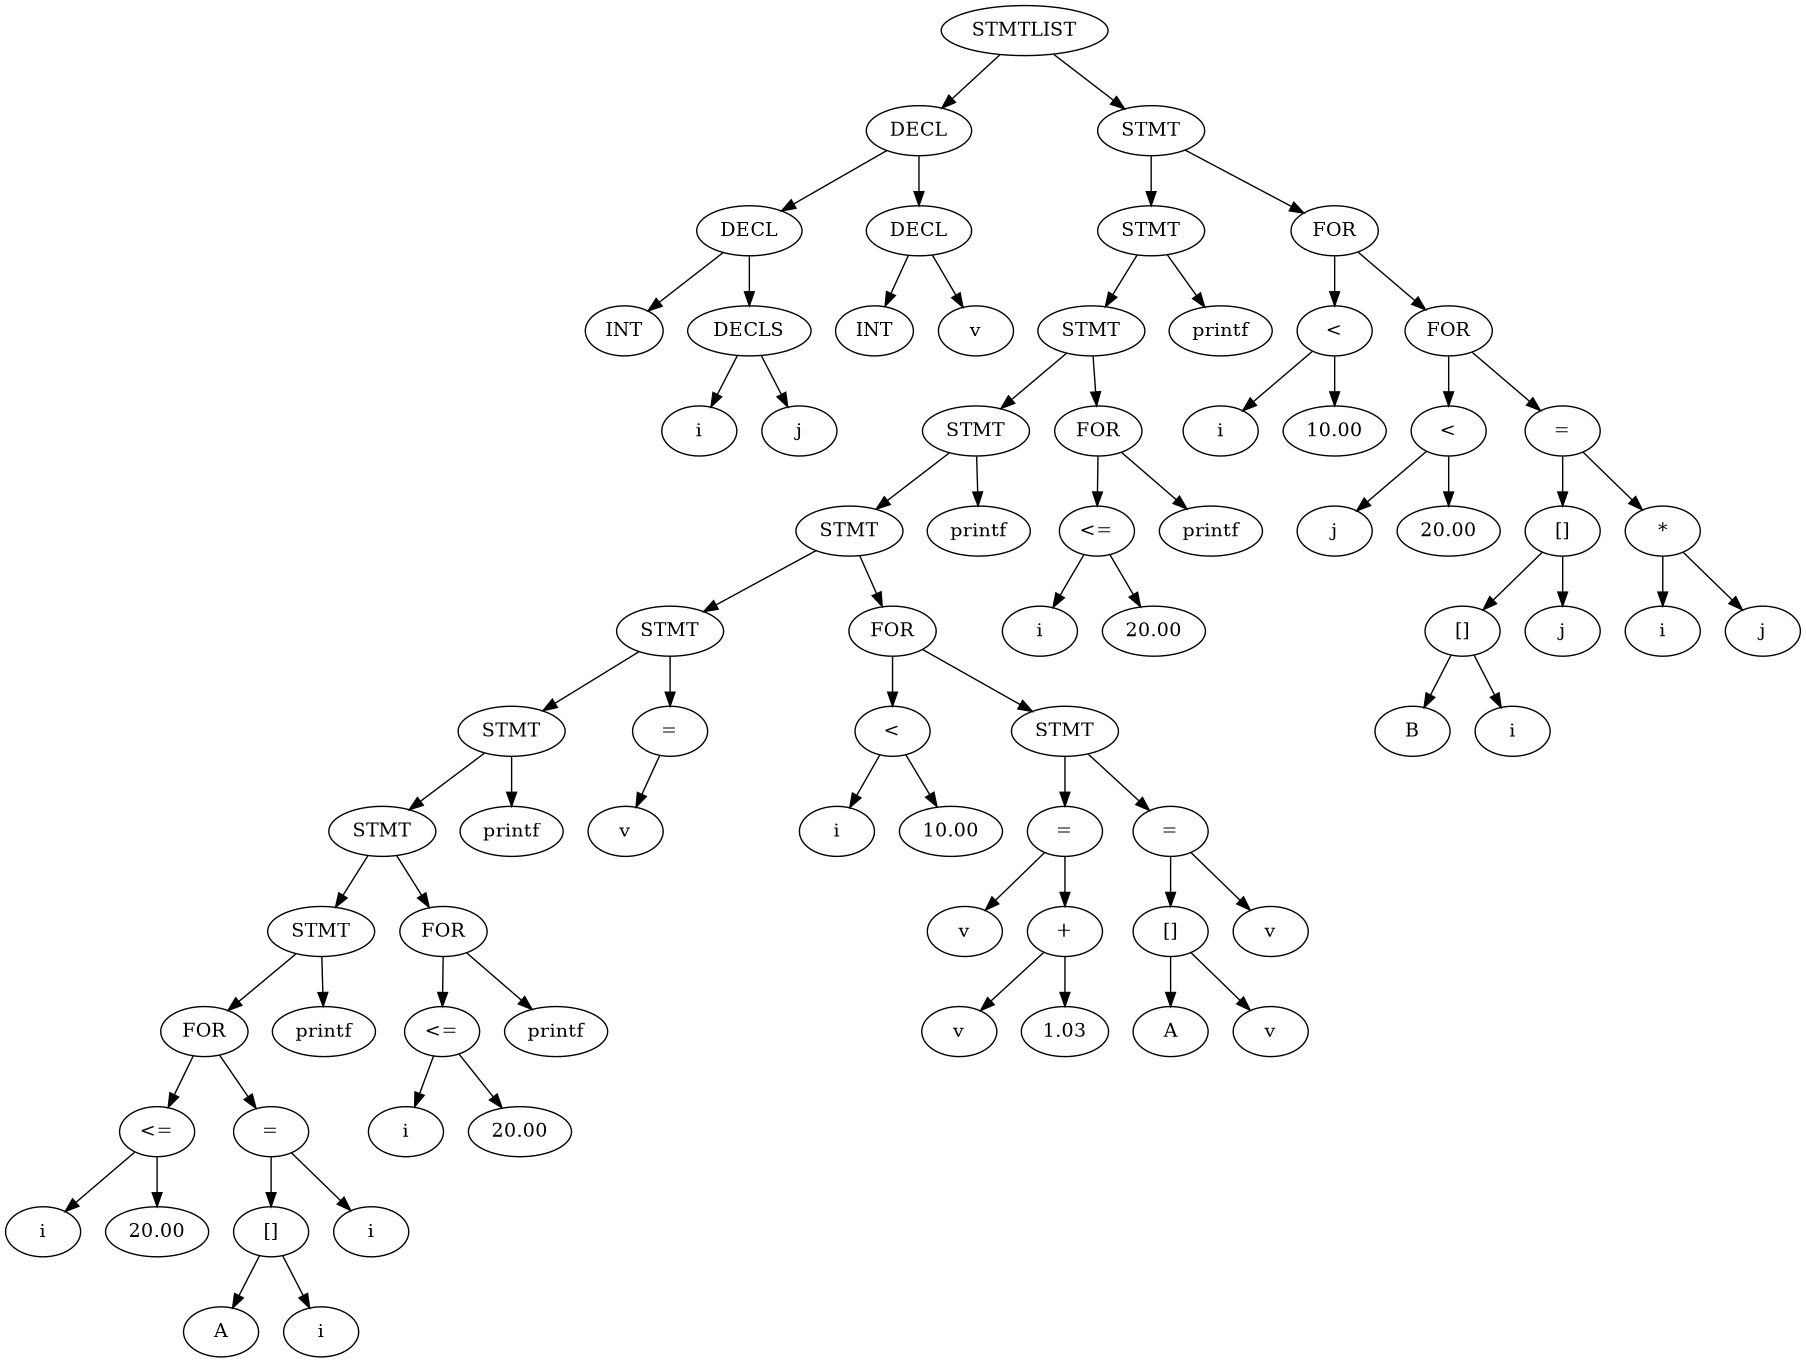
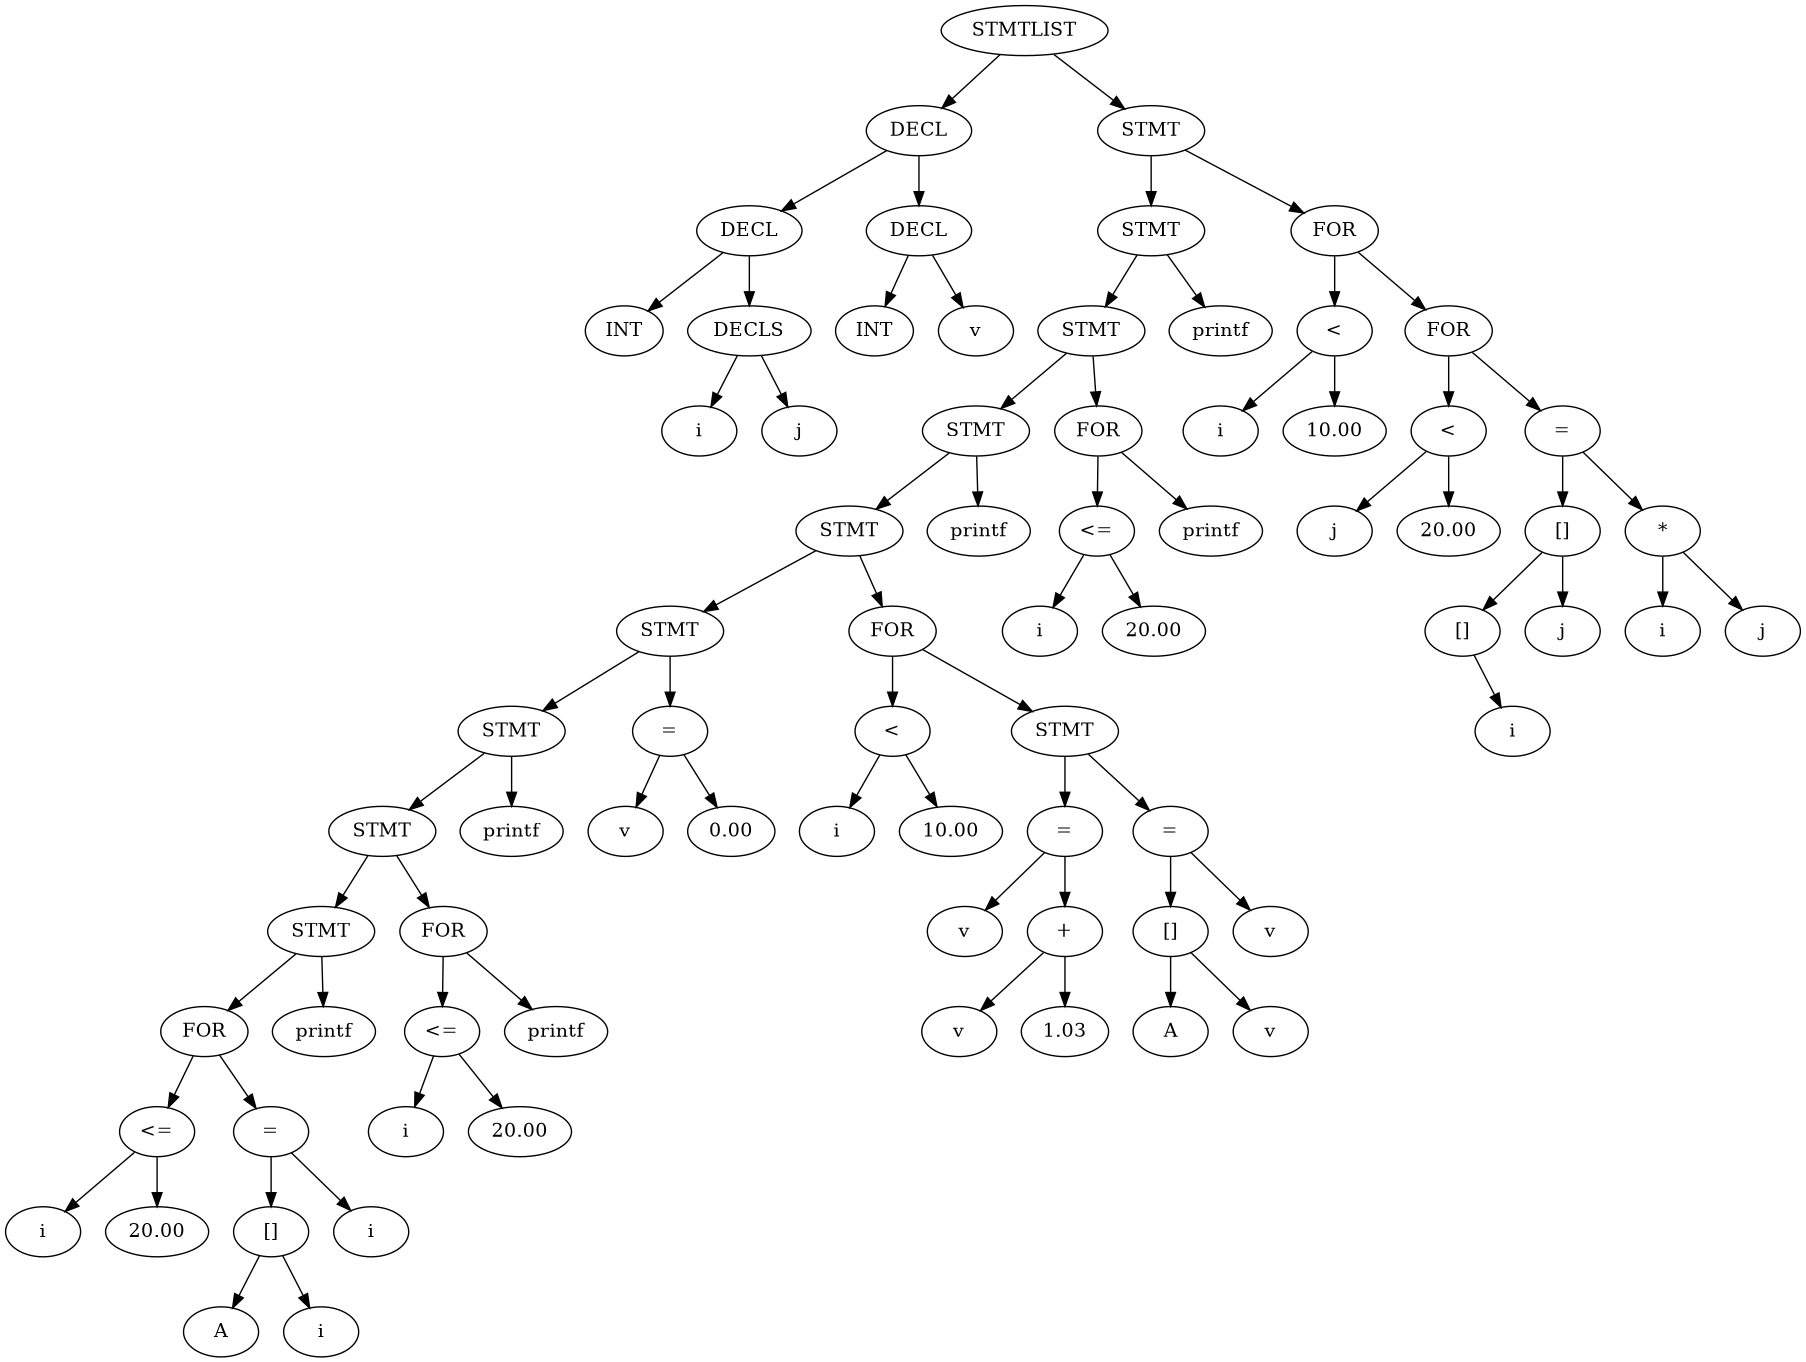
(1413, 731) -> none
none -> (731, 831)
